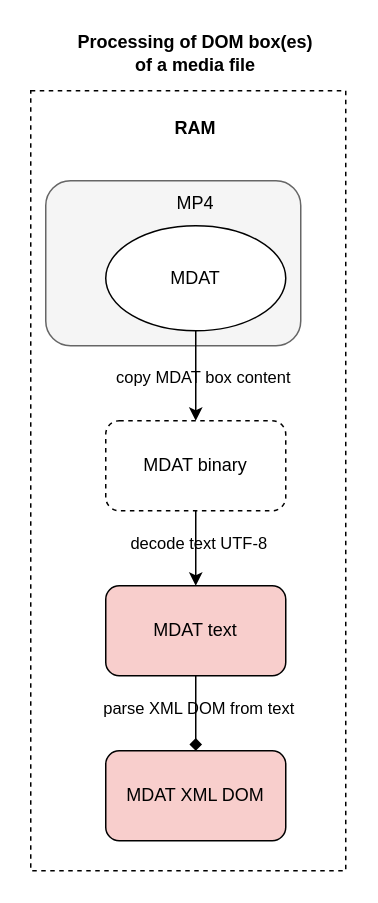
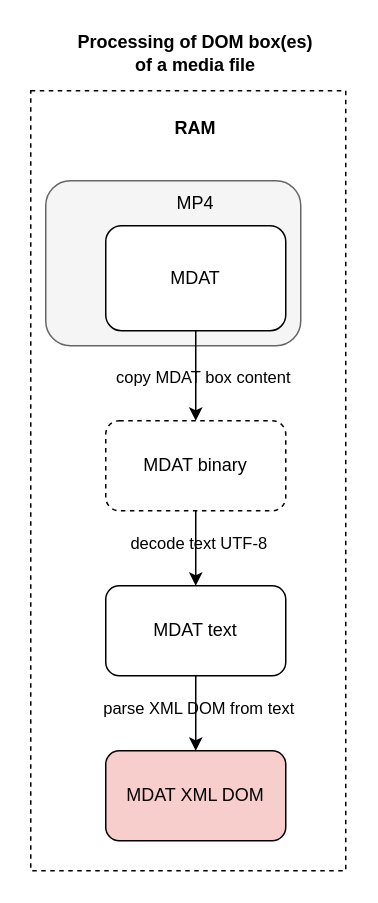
(196, 278) -> (196, 278)
(196, 631) -> (196, 631)
(196, 738) -> (196, 739)
